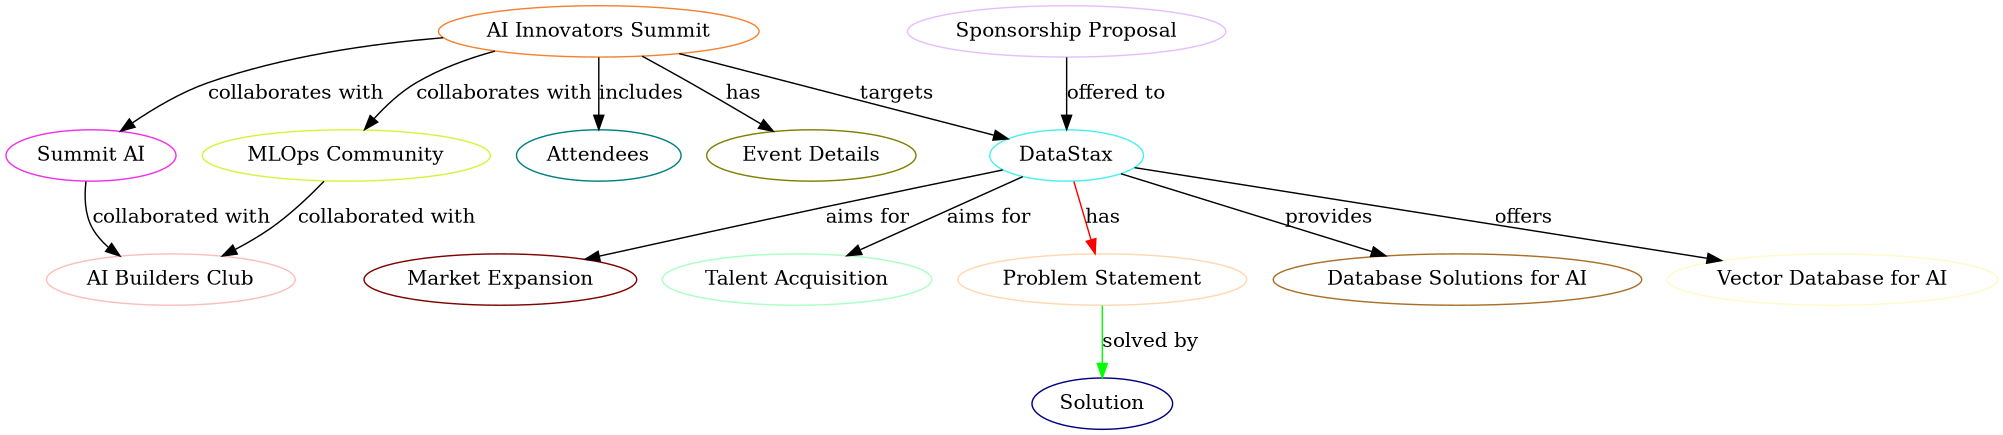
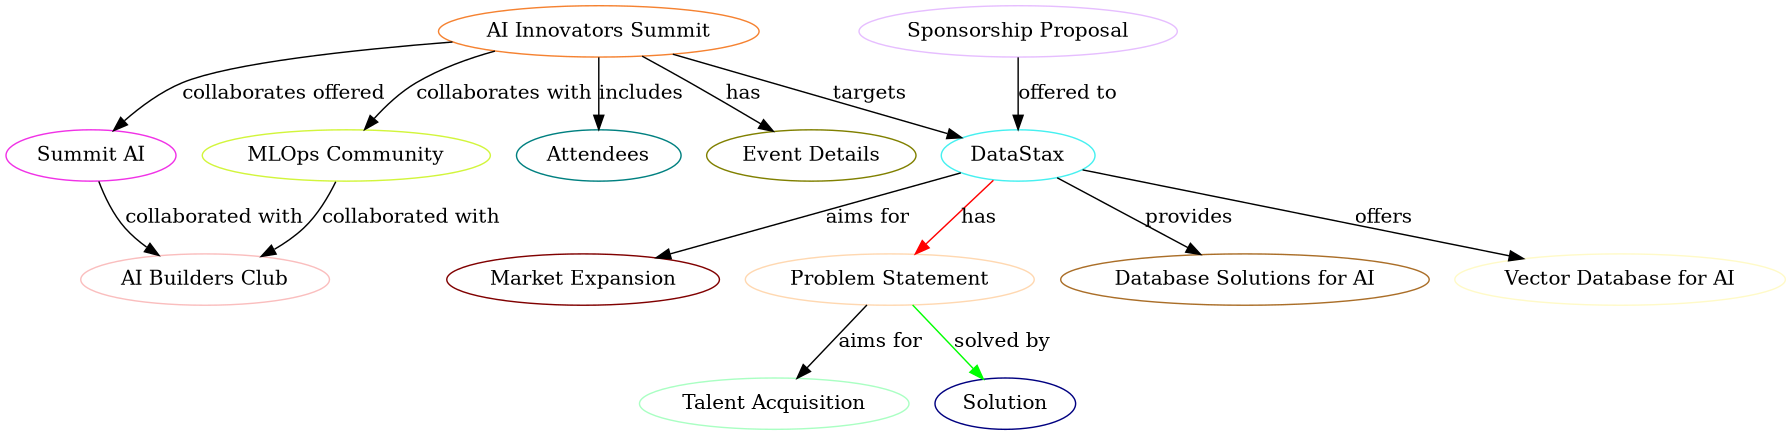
(296, 93) -> (284, 93)
(942, 213) -> (837, 336)
